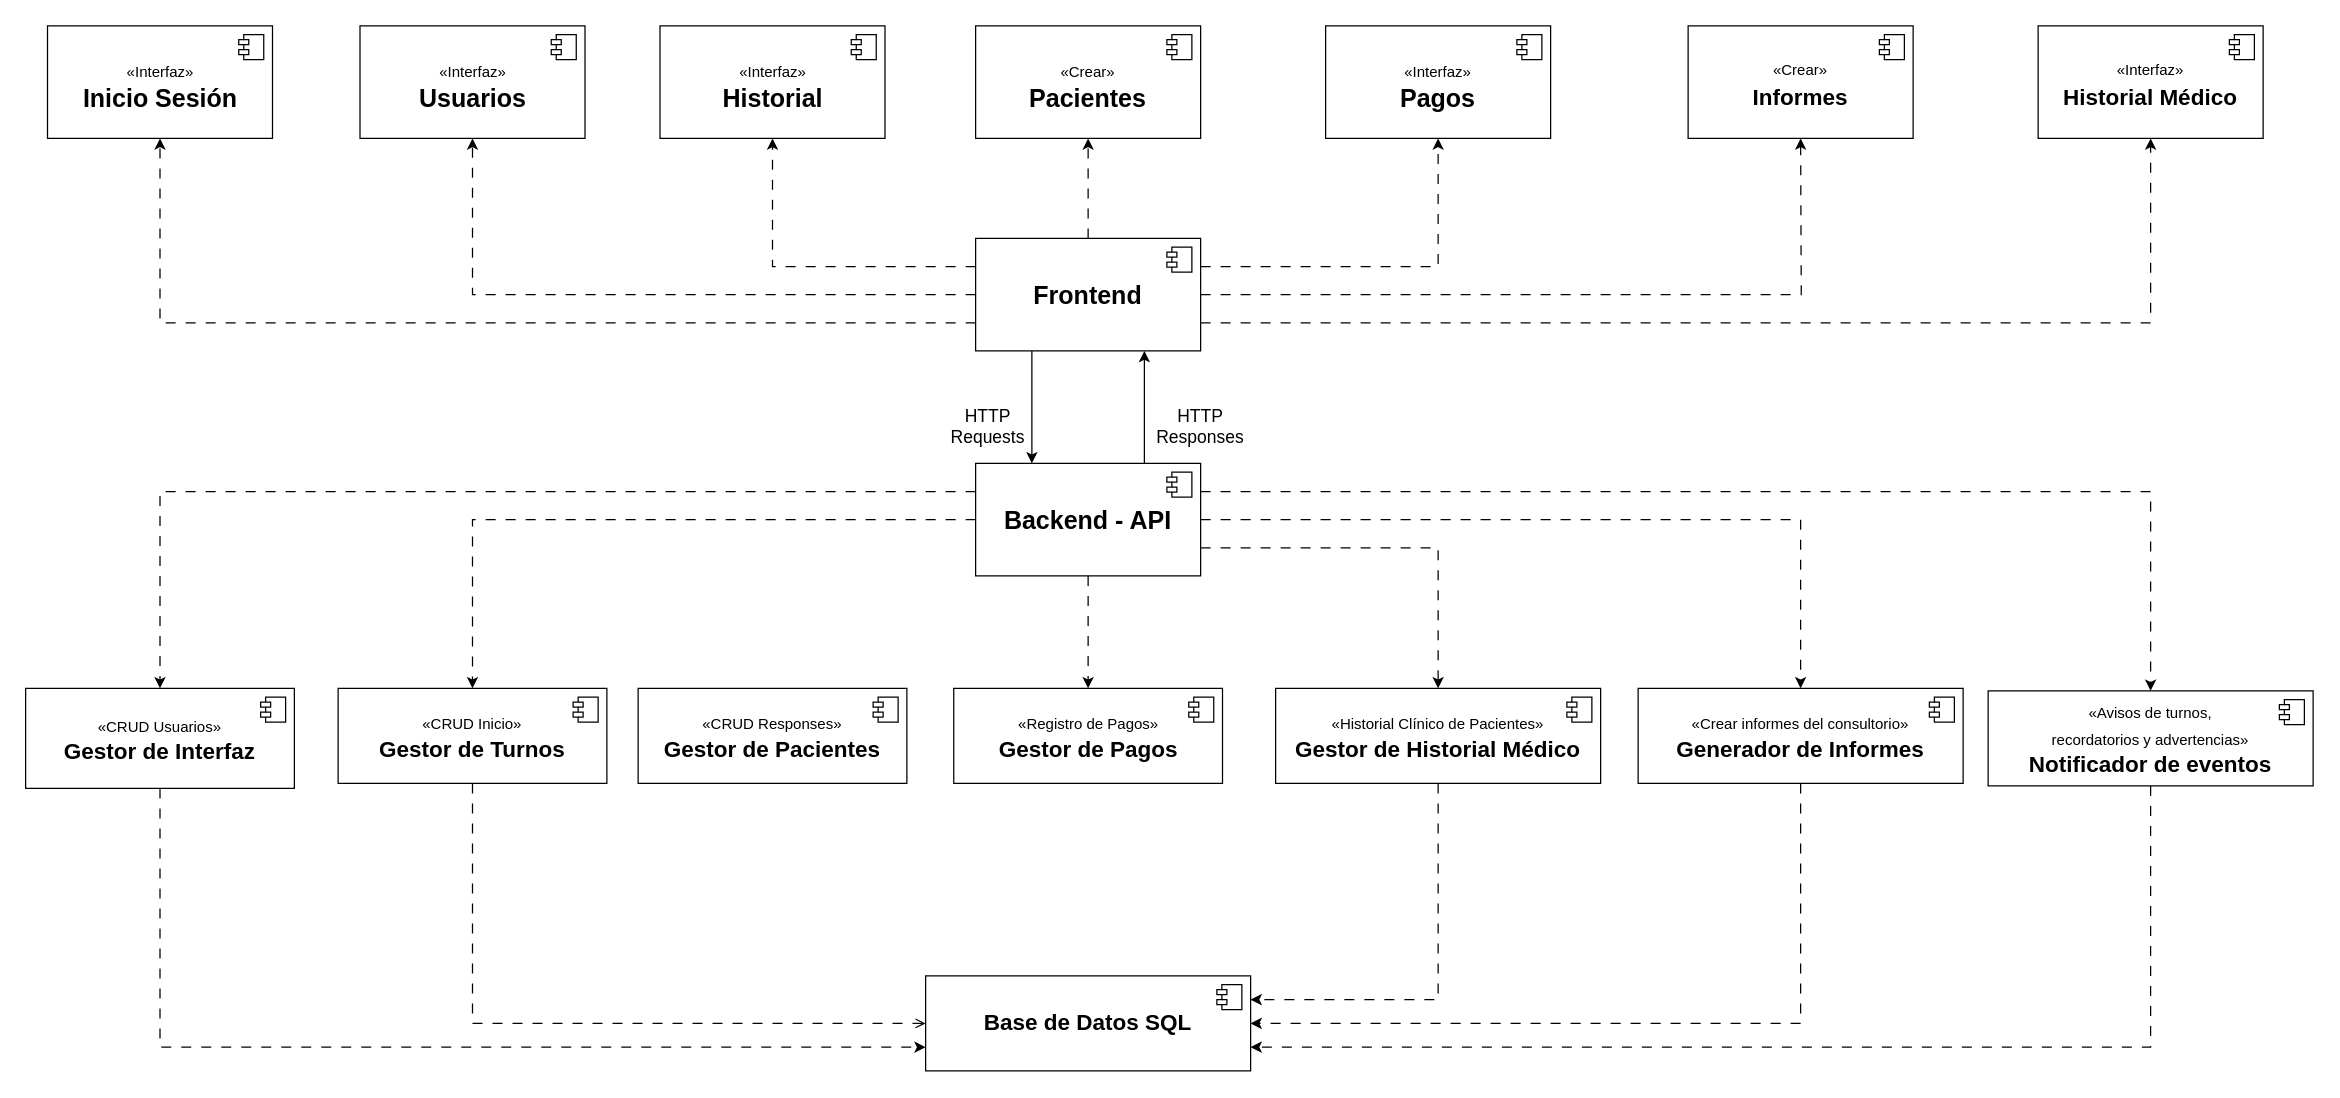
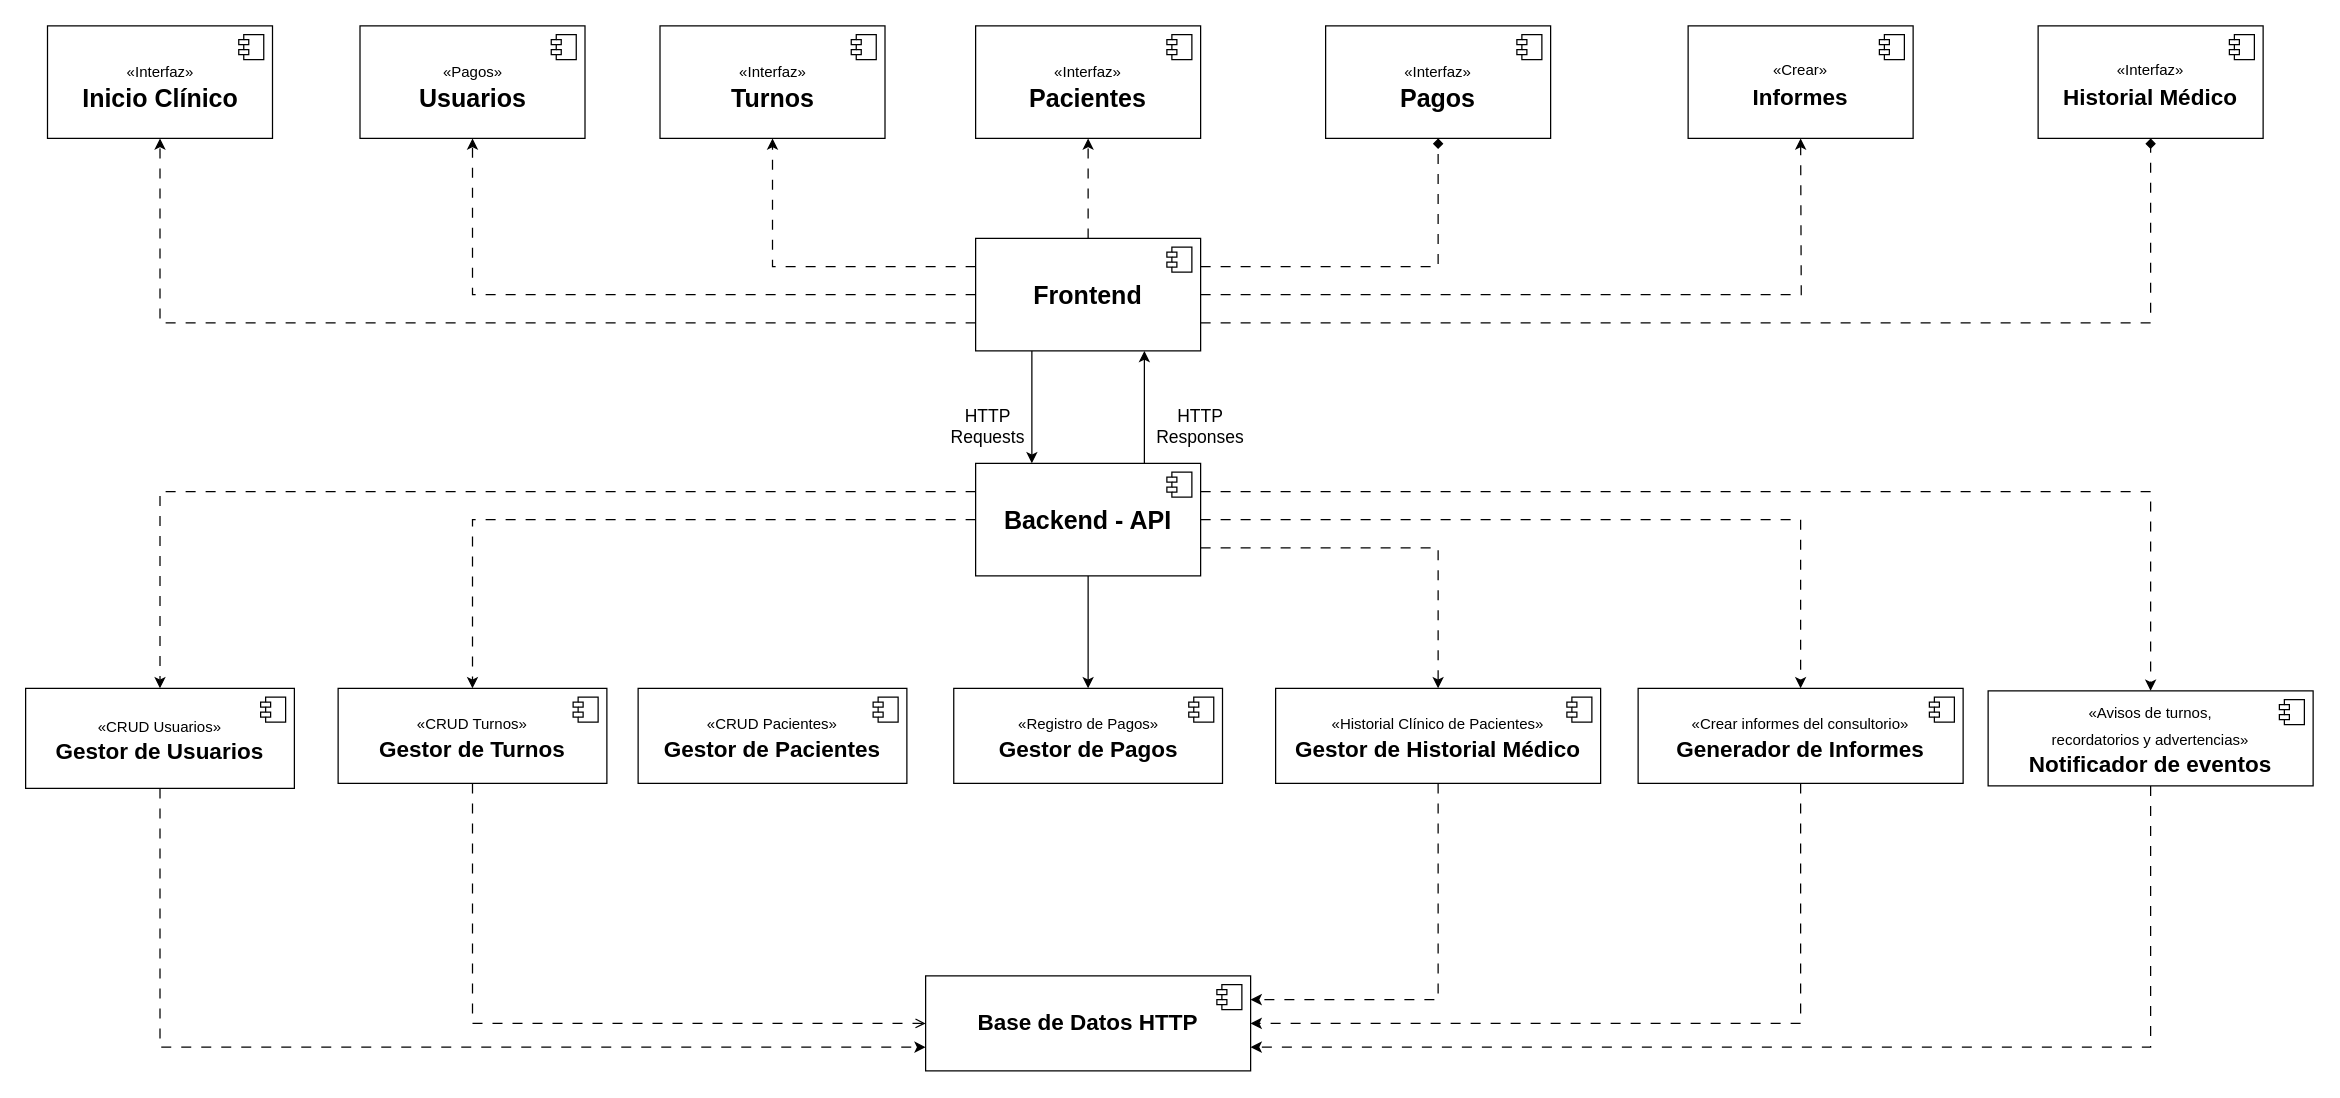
(161, 82) -> (161, 82)
(473, 82) -> (473, 82)
(773, 82) -> (773, 82)
(1088, 82) -> (1088, 82)
(1438, 148) -> (1438, 149)
(2151, 148) -> (2151, 149)
(1088, 630) -> (1088, 630)
(473, 736) -> (473, 736)
(773, 736) -> (773, 736)
(160, 738) -> (160, 738)
(1088, 1023) -> (1088, 1023)
